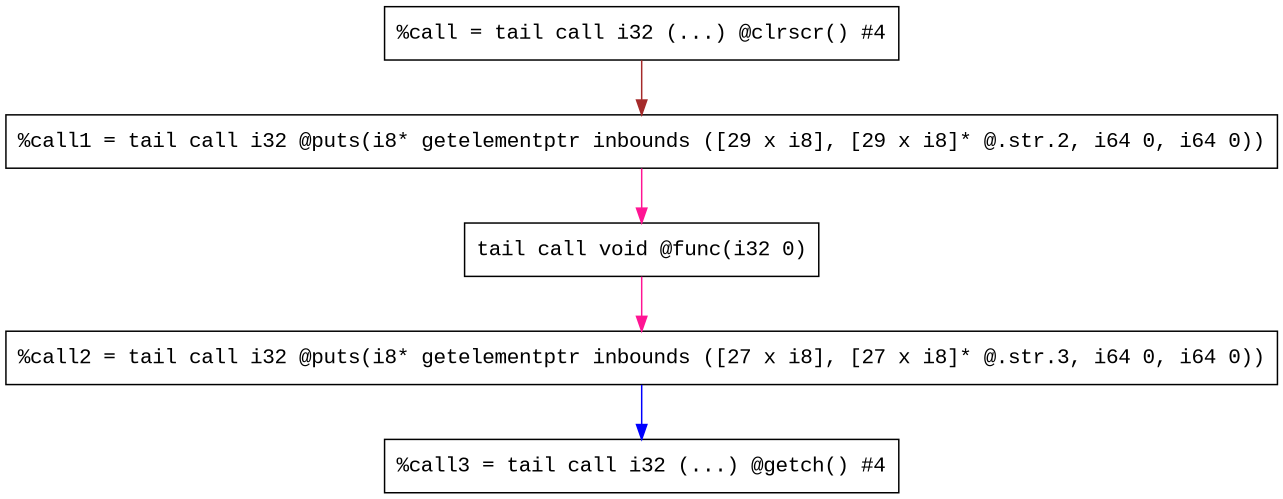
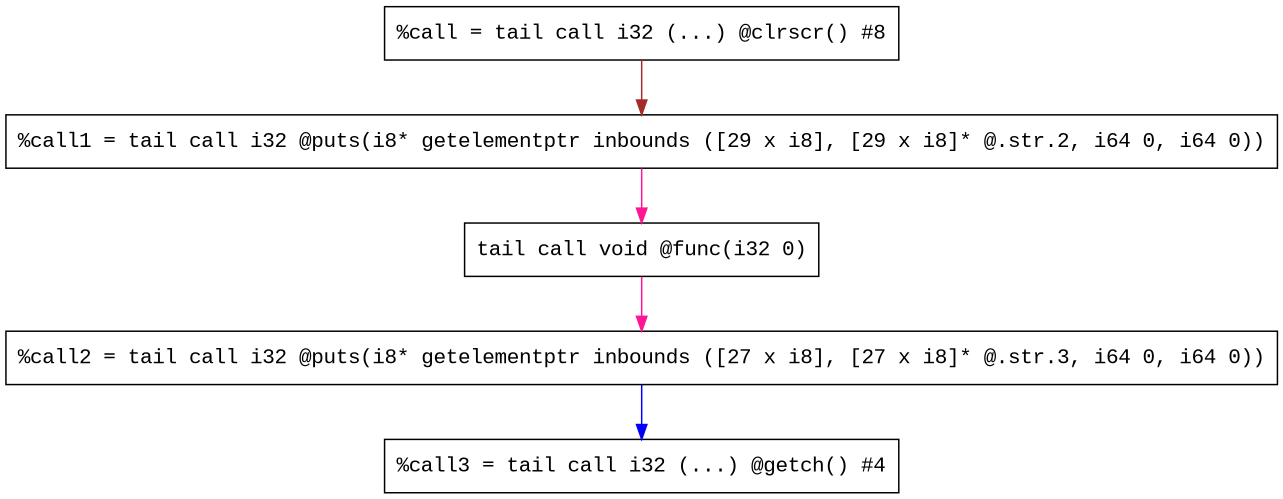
(642, 33) -> (642, 33)
